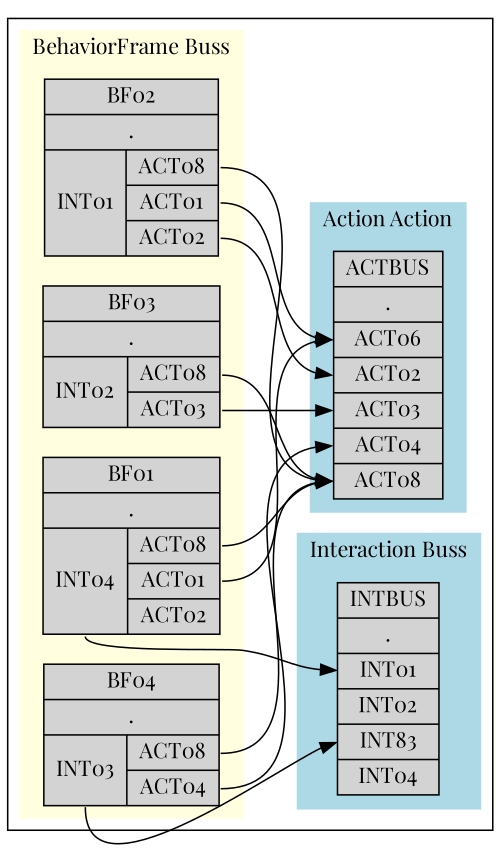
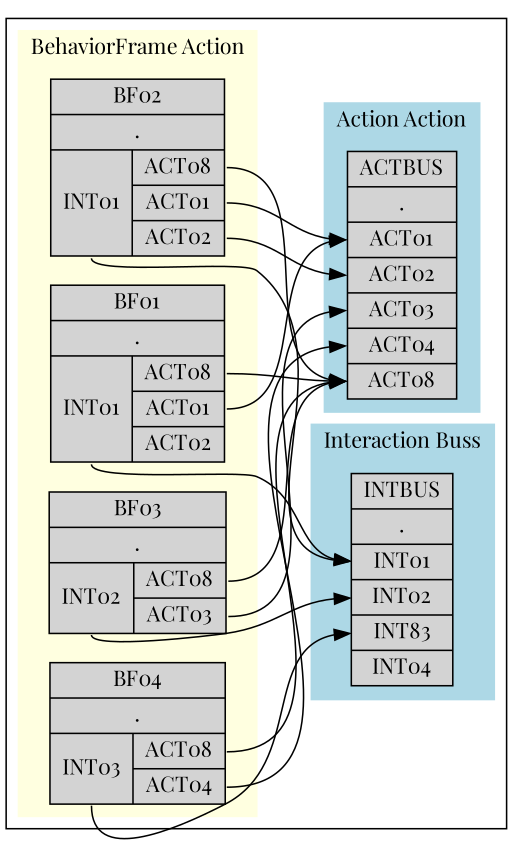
(131, 48) -> (138, 48)
none -> (275, 293)
(388, 339) -> (402, 239)
(85, 580) -> (91, 408)
none -> (215, 635)
